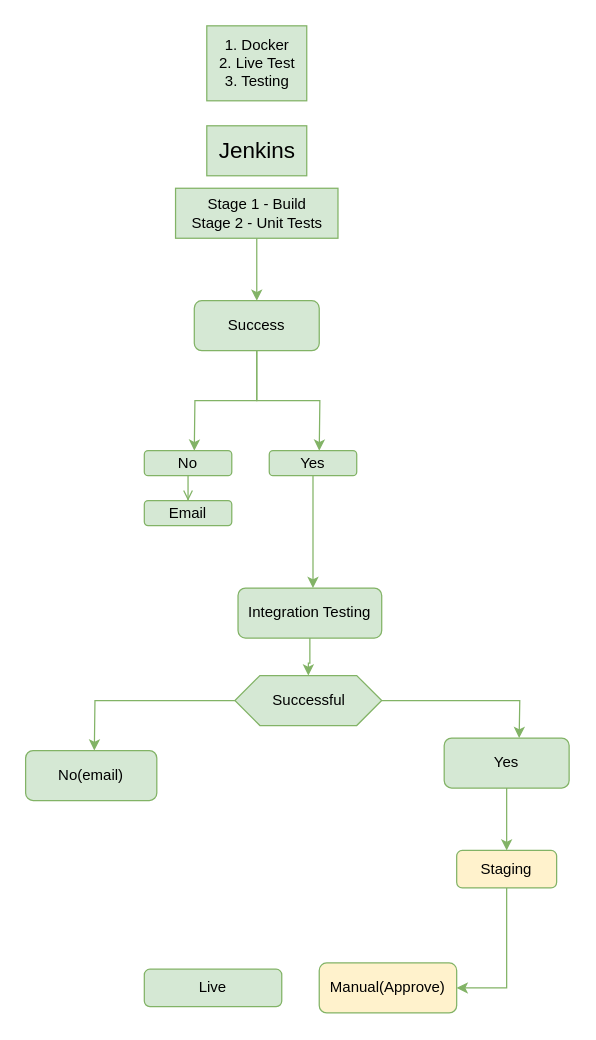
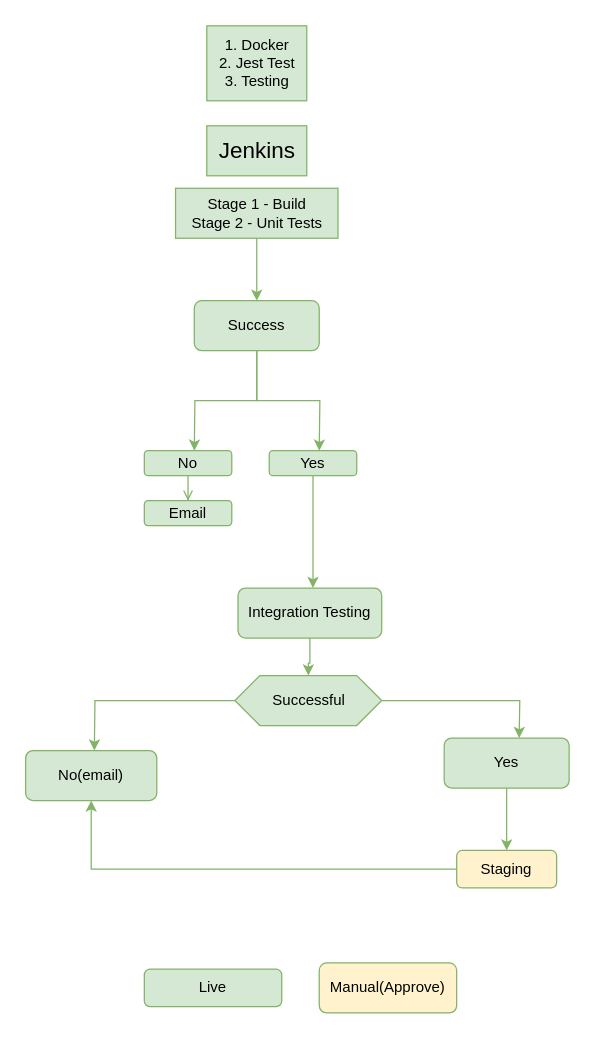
(258, 63) -> (258, 63)
(507, 959) -> (245, 869)
